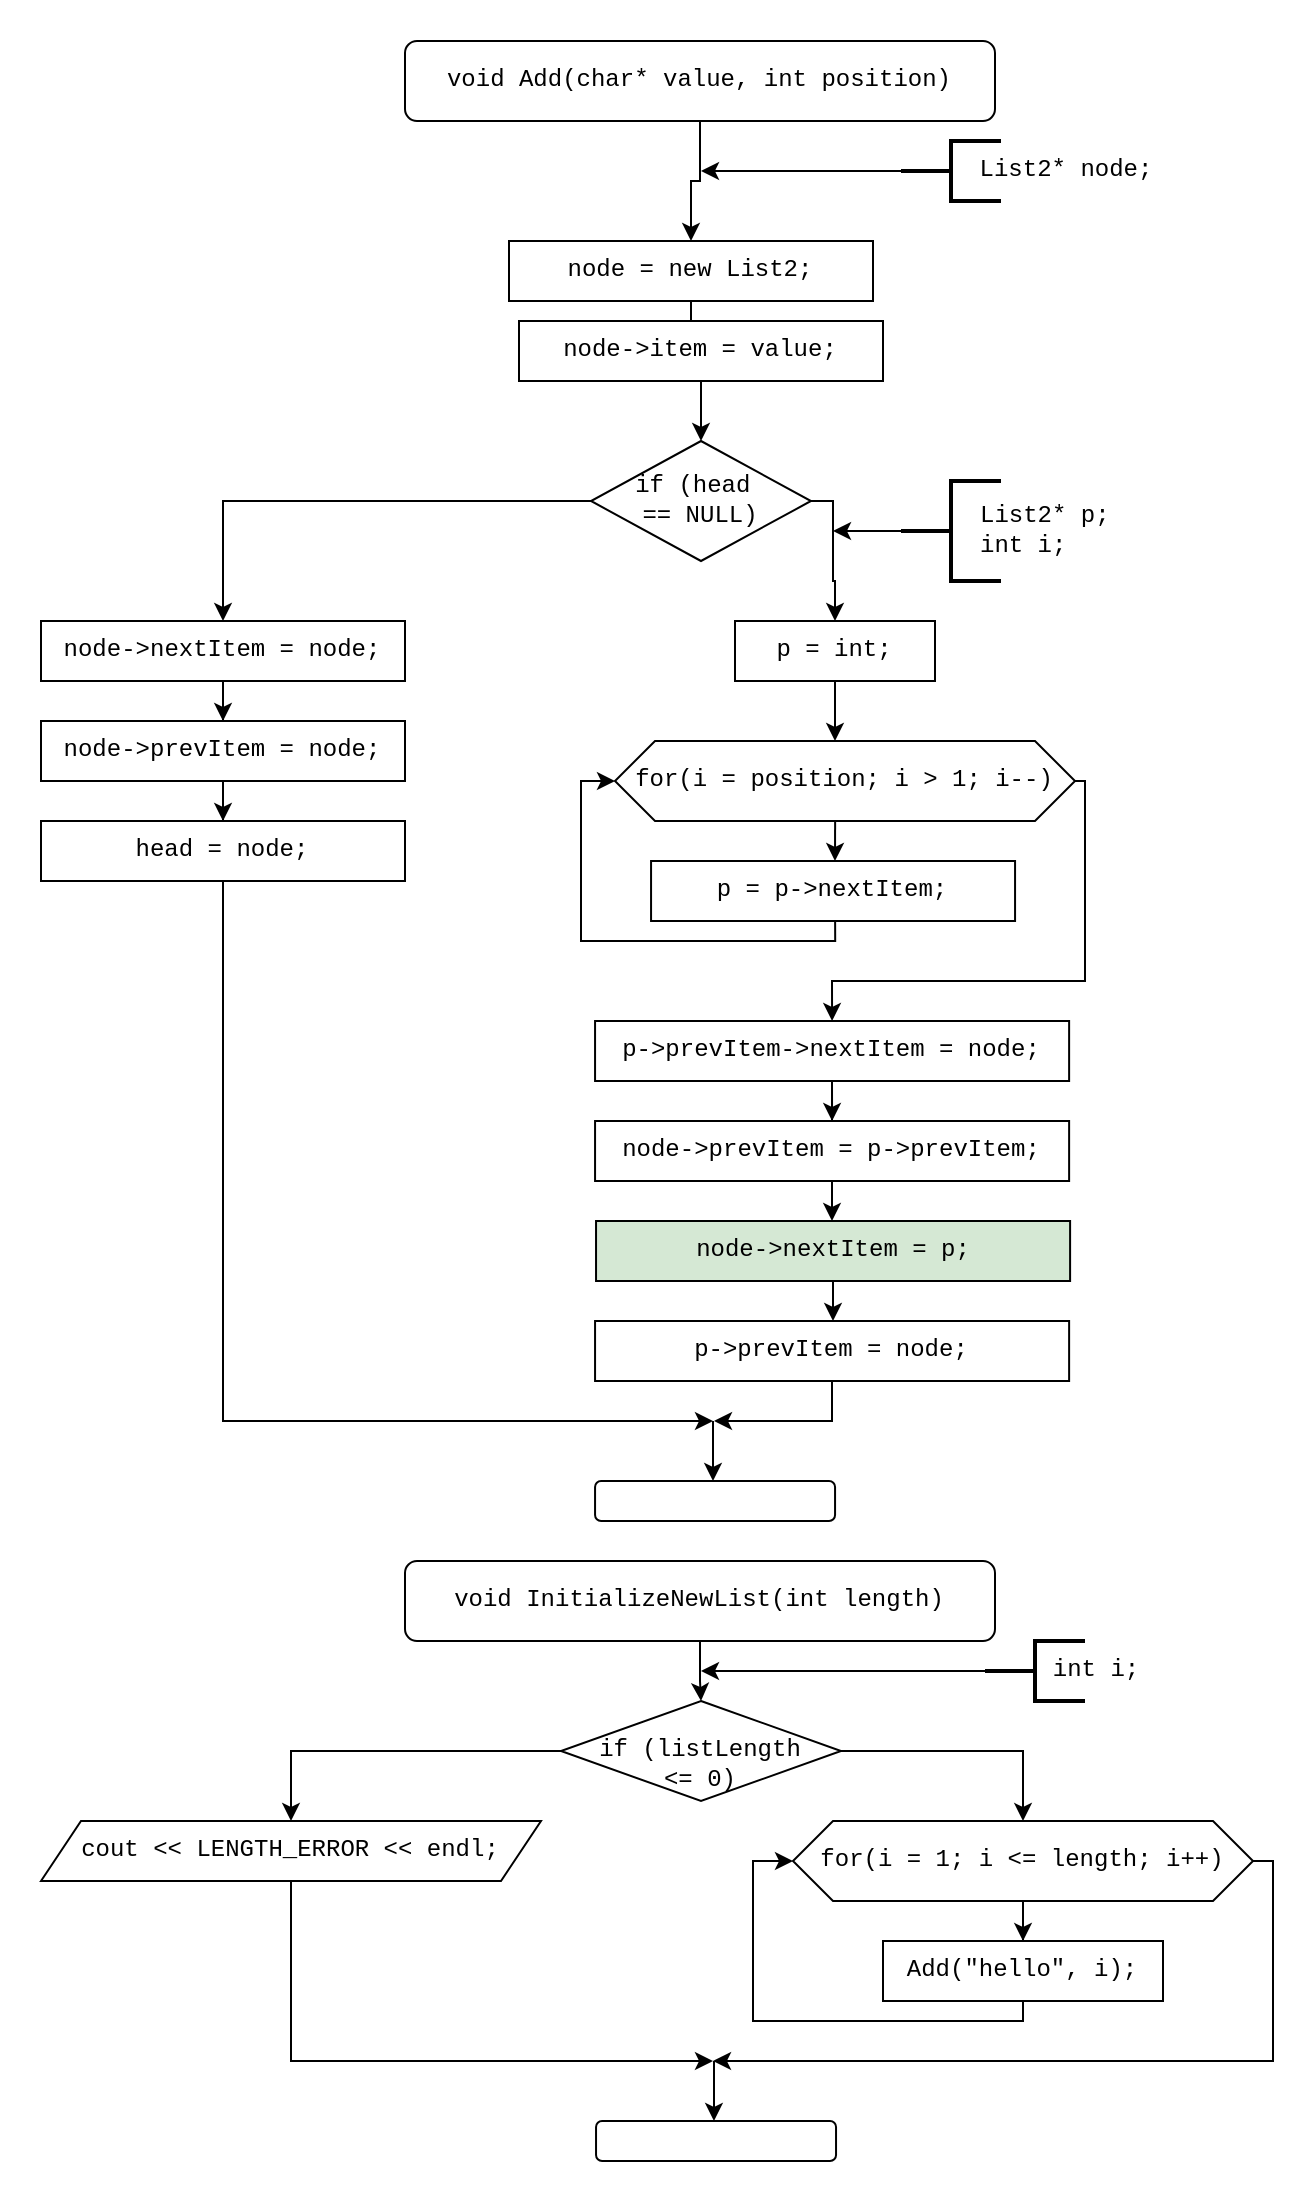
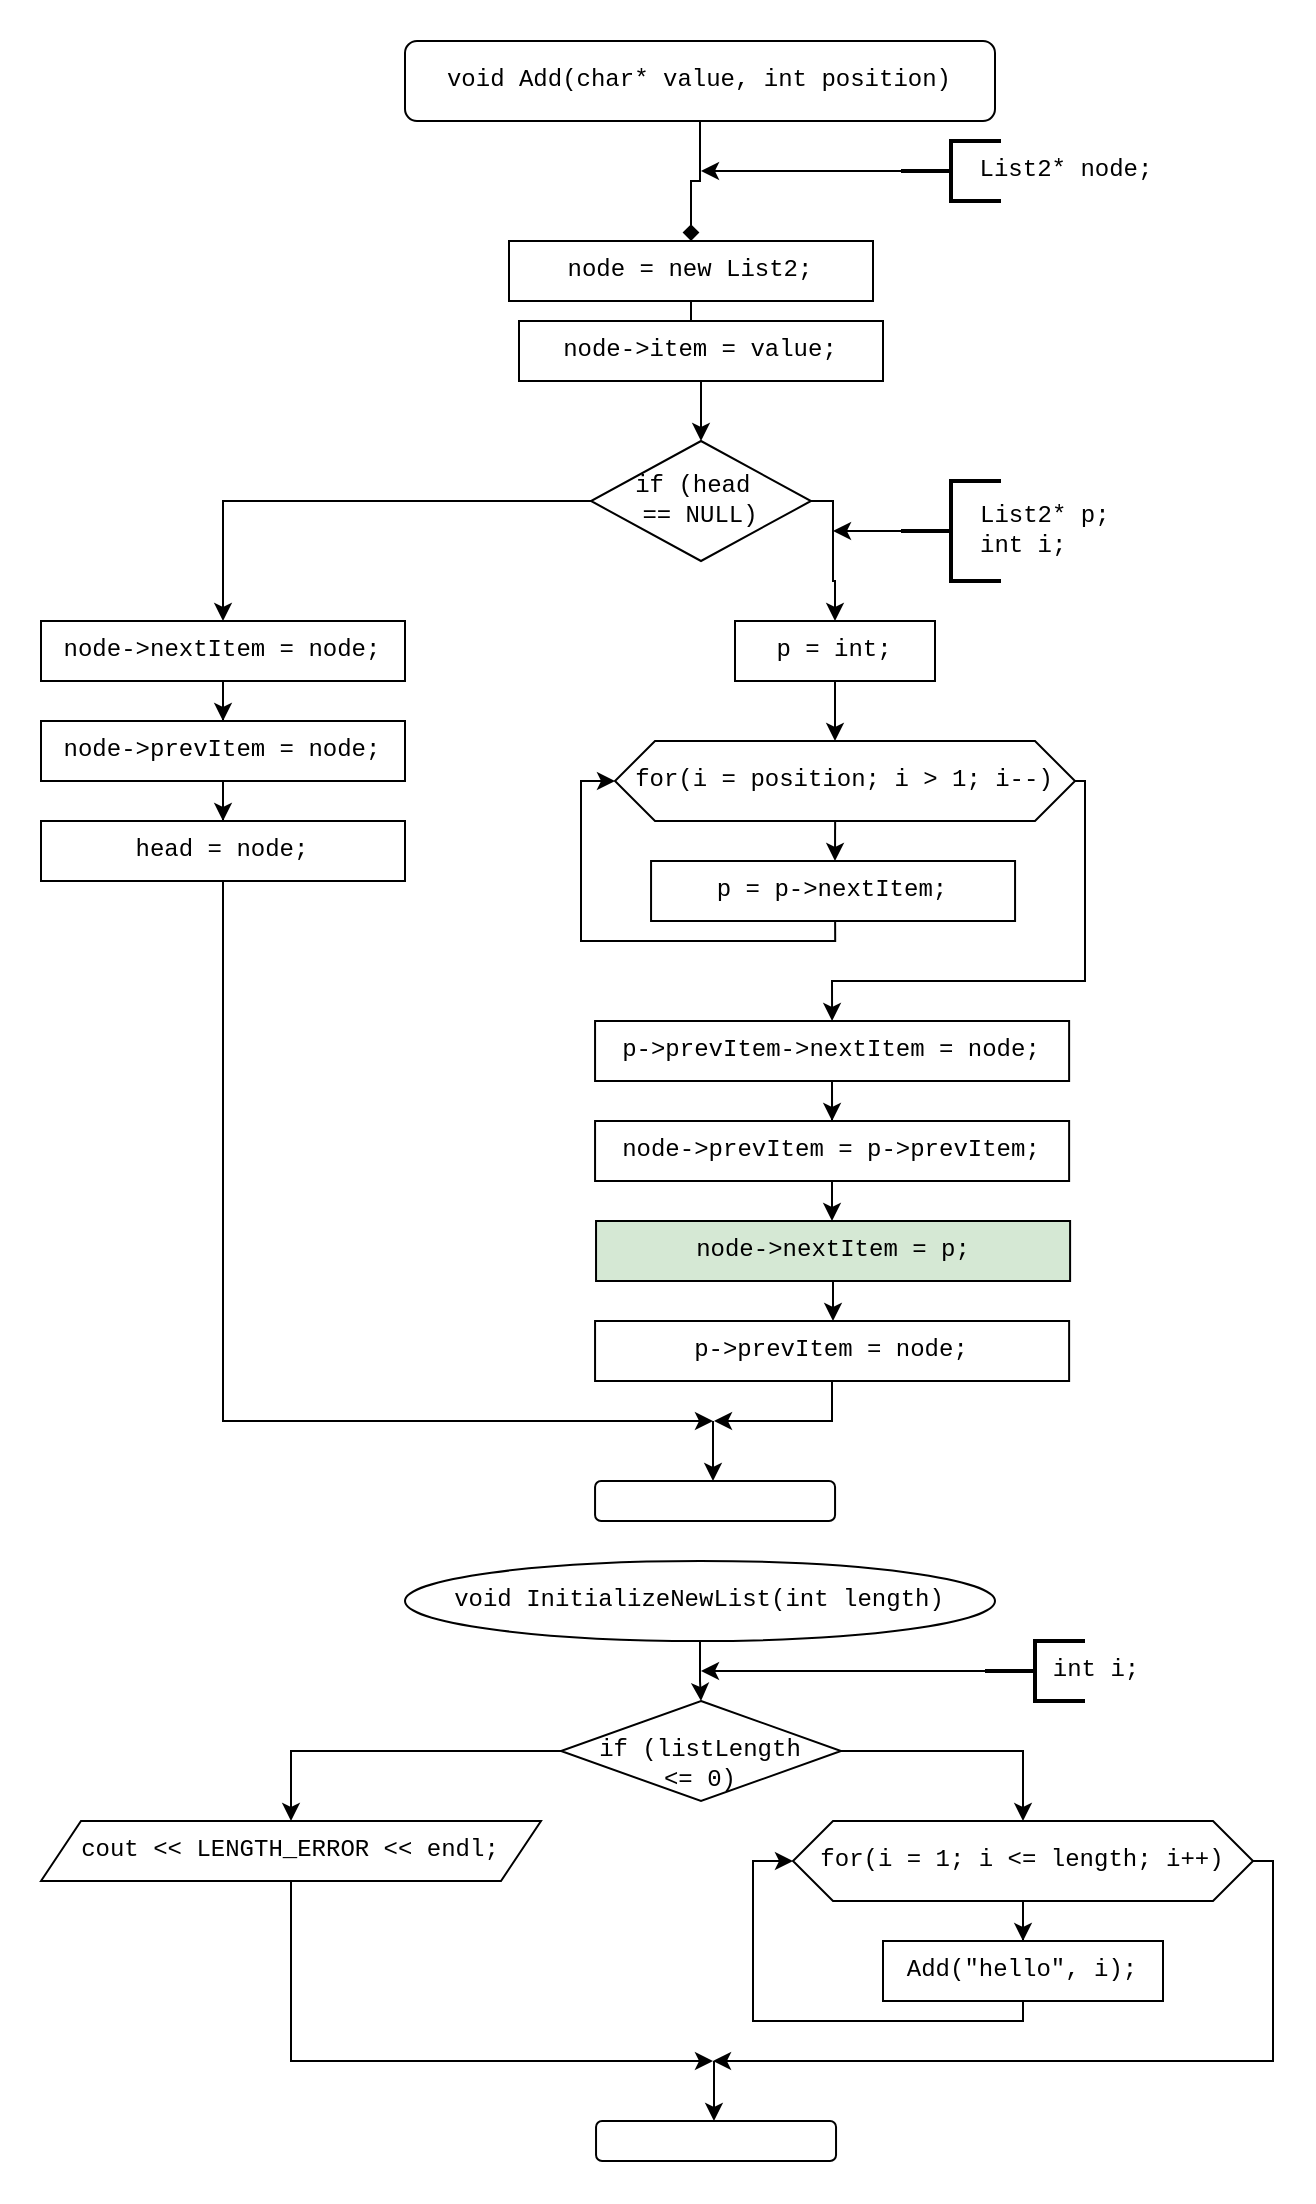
(691, 226) -> (691, 225)
(700, 1601) -> (700, 1601)
